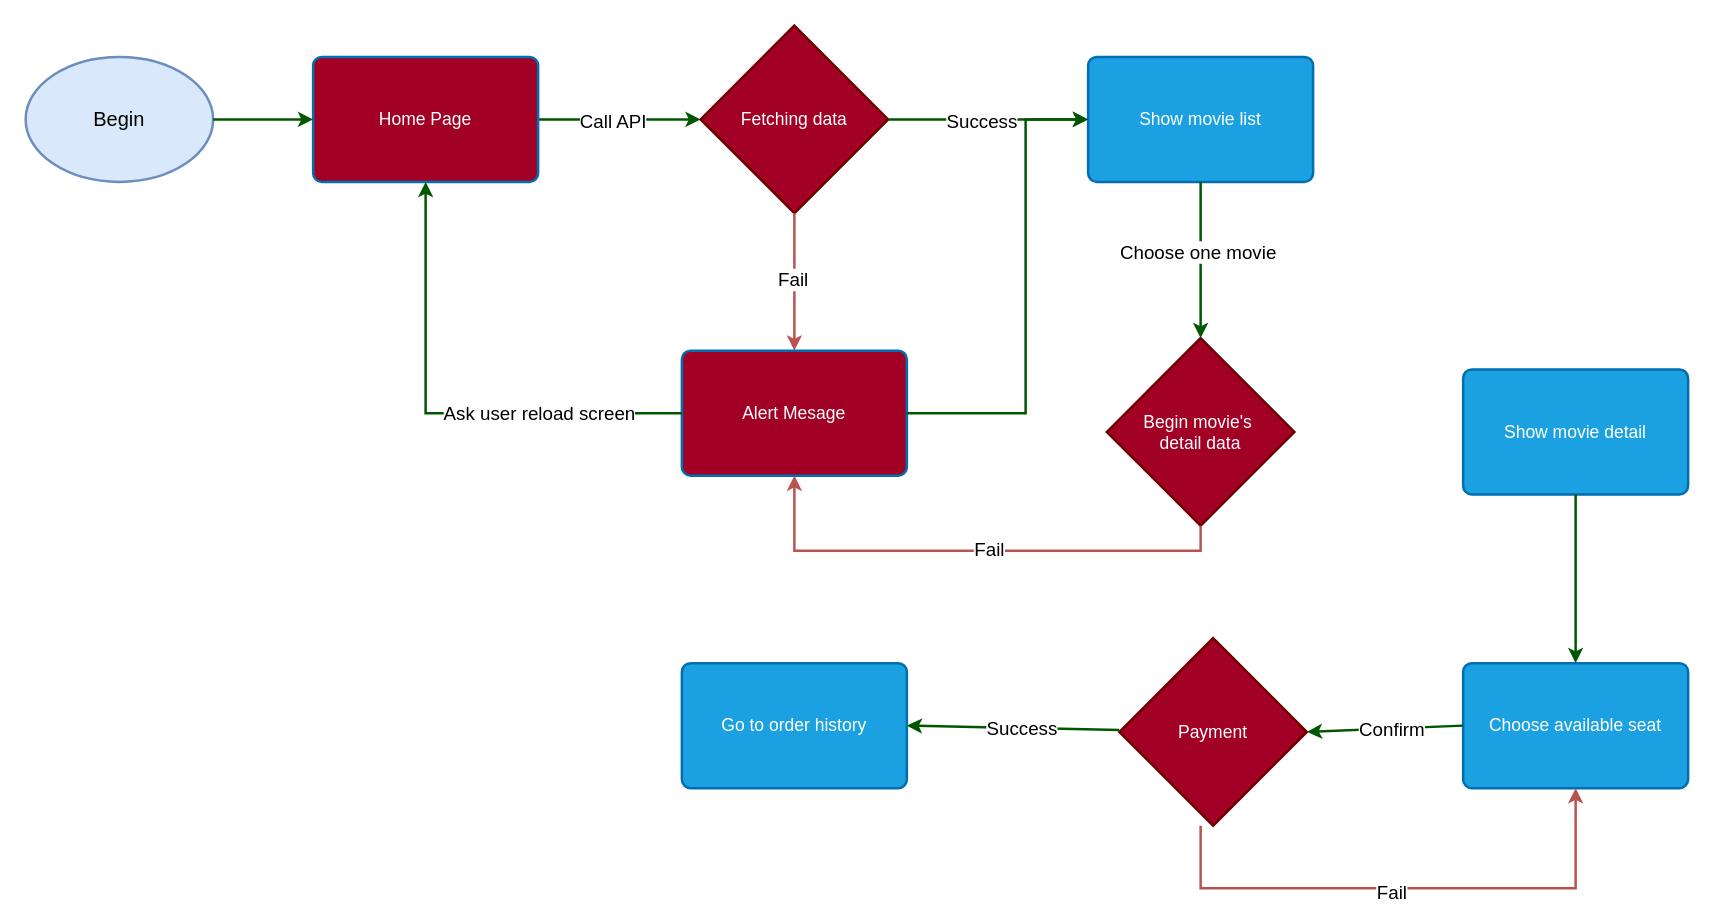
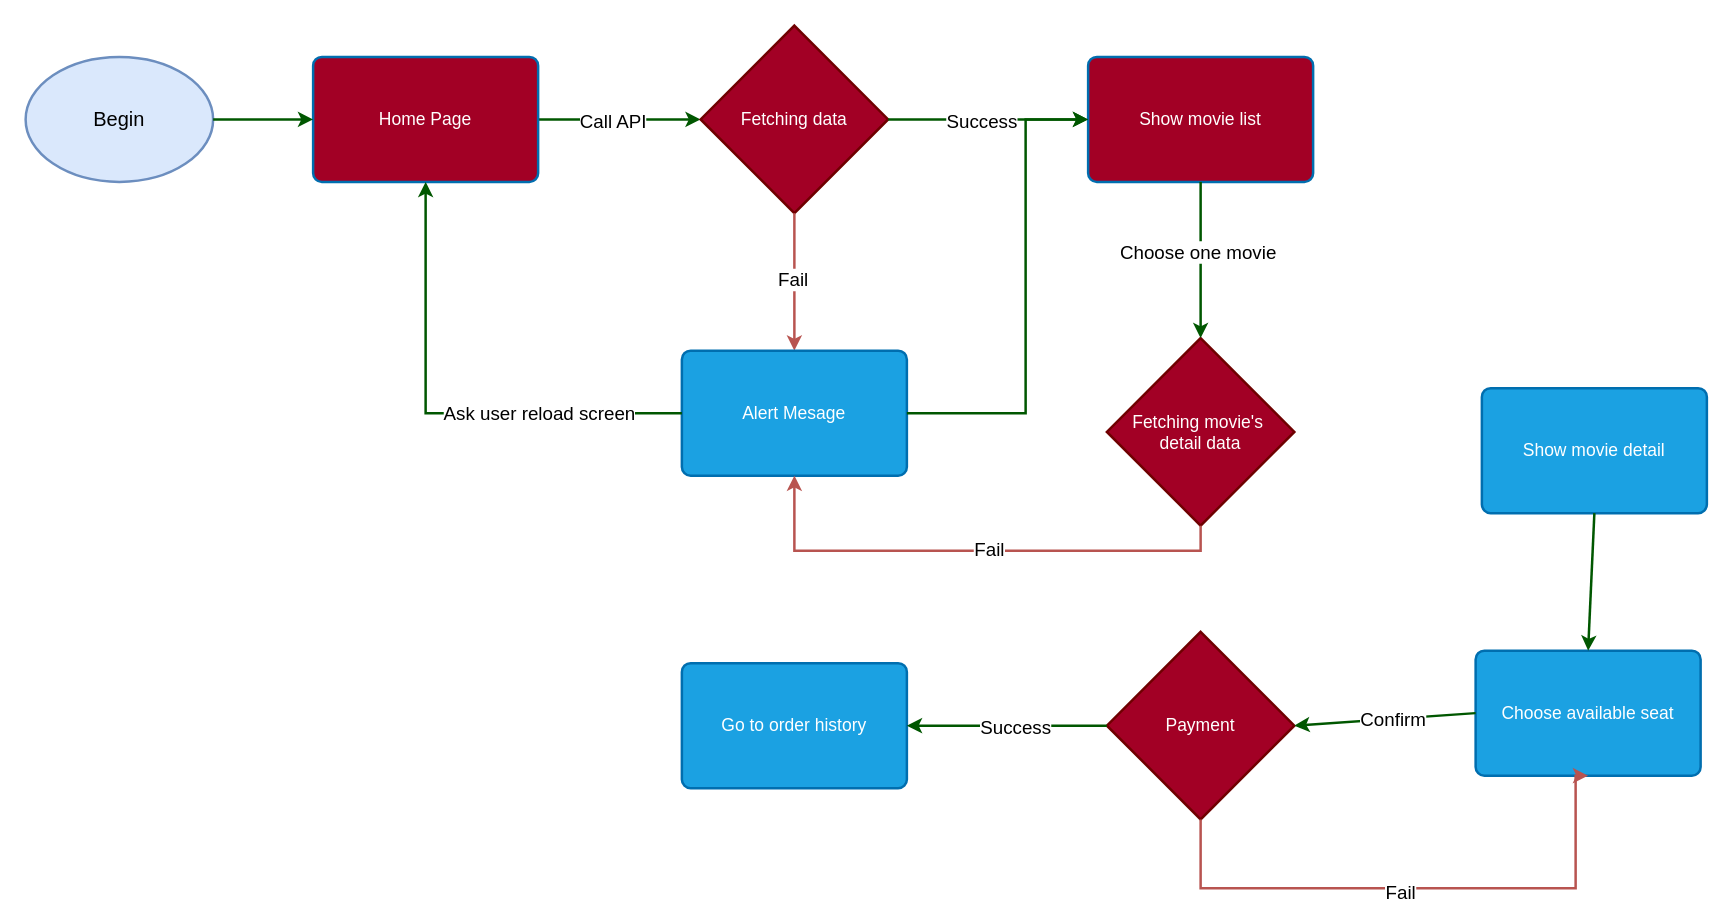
(1201, 119) -> (1201, 119)
(794, 413) -> (794, 413)
(1201, 432) -> (1201, 432)
(1576, 432) -> (1594, 451)
(1576, 726) -> (1588, 713)
(1213, 732) -> (1201, 726)
